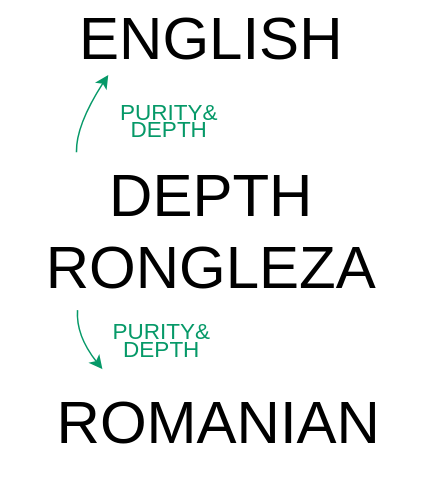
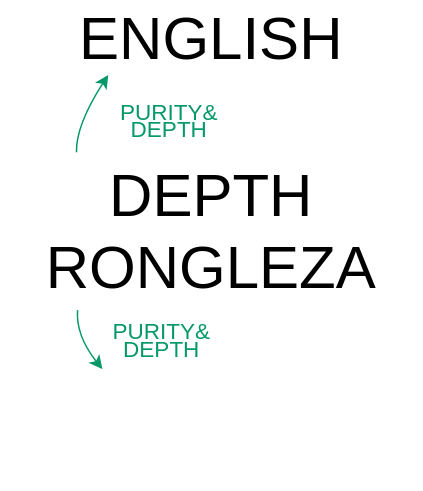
(218, 421) -> none
